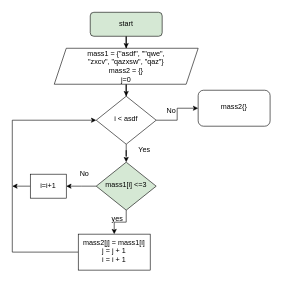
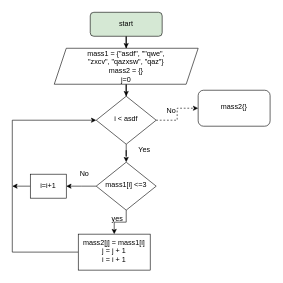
(177, 116) -> (177, 116)
(126, 186) -> (126, 186)
